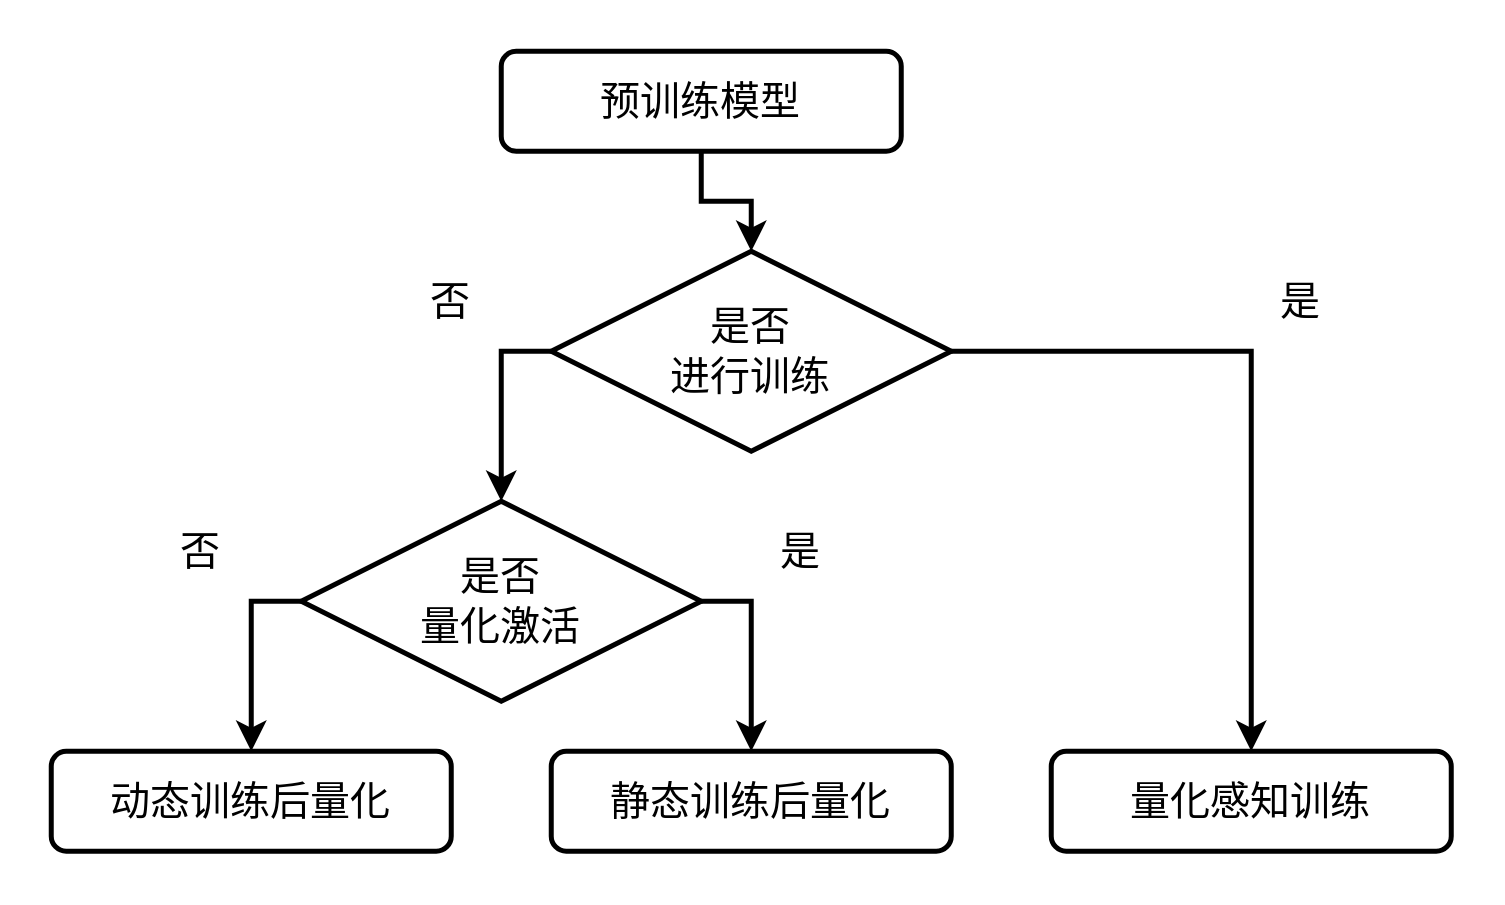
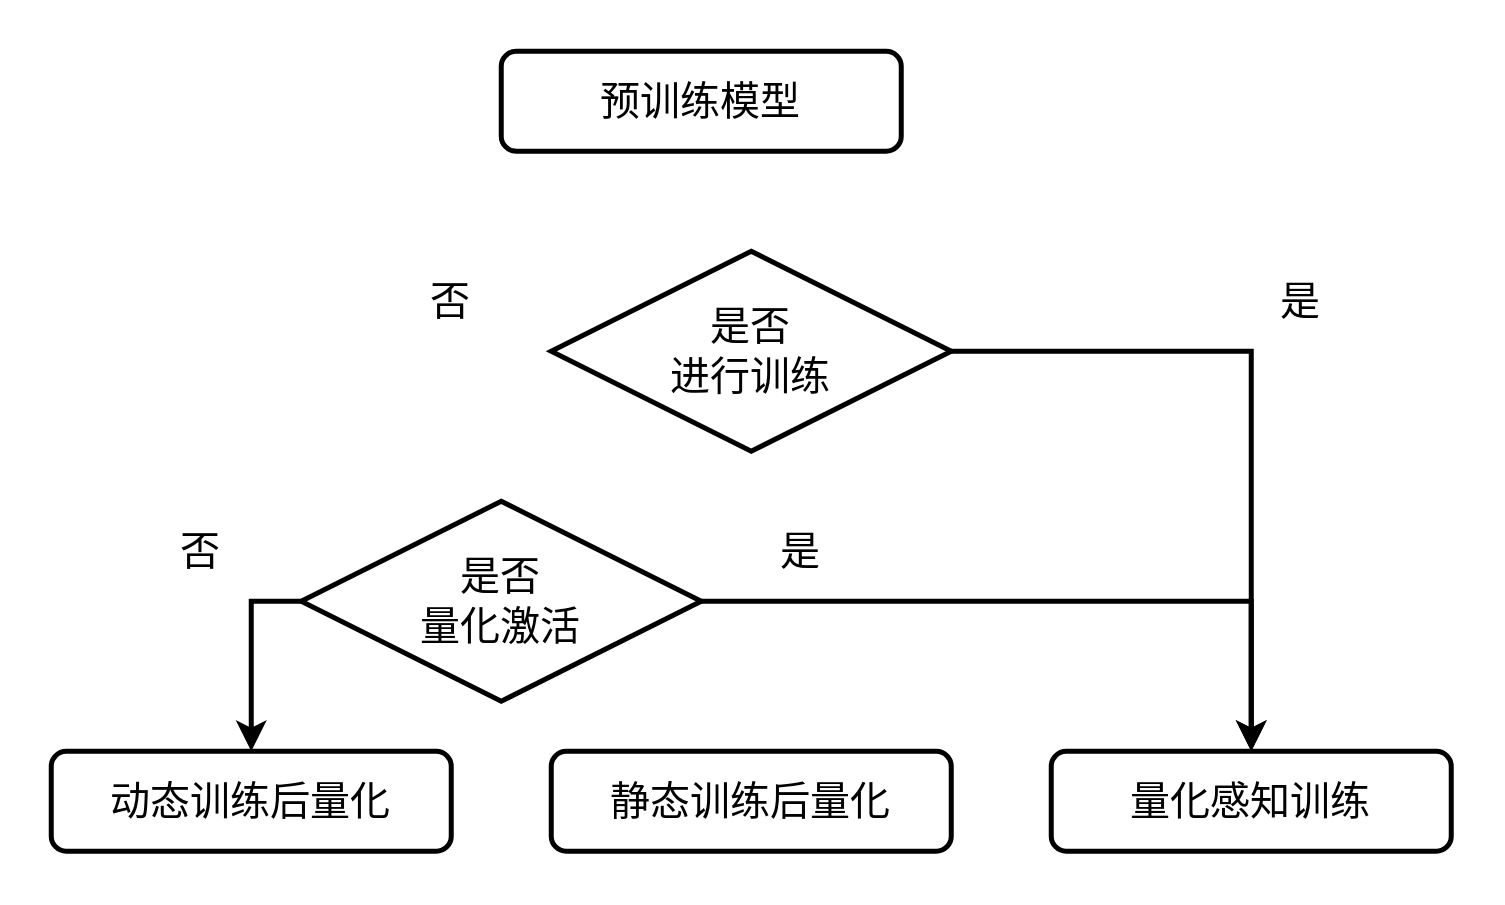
(716, 201) -> none
(501, 390) -> none
(751, 666) -> (999, 601)
